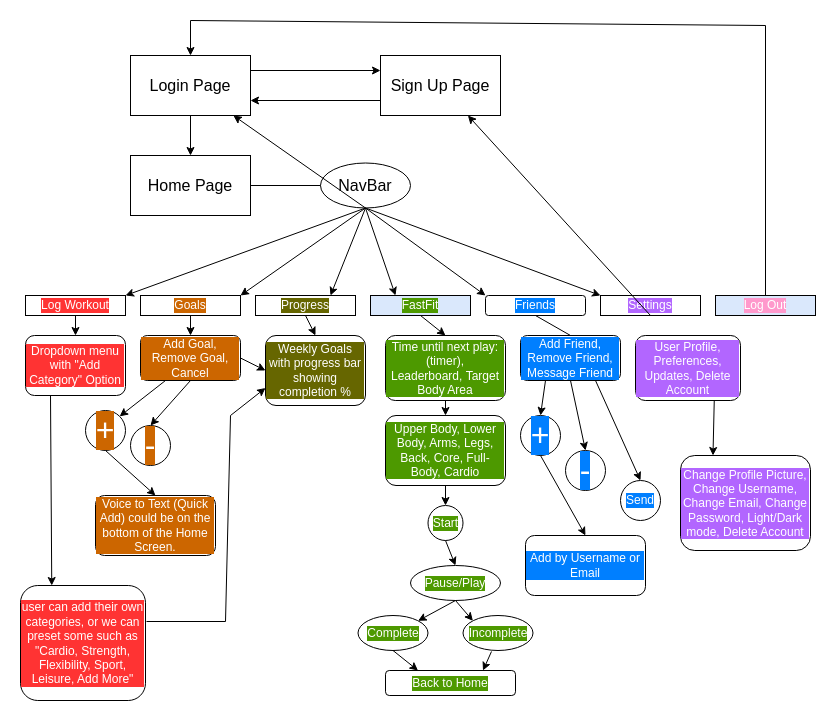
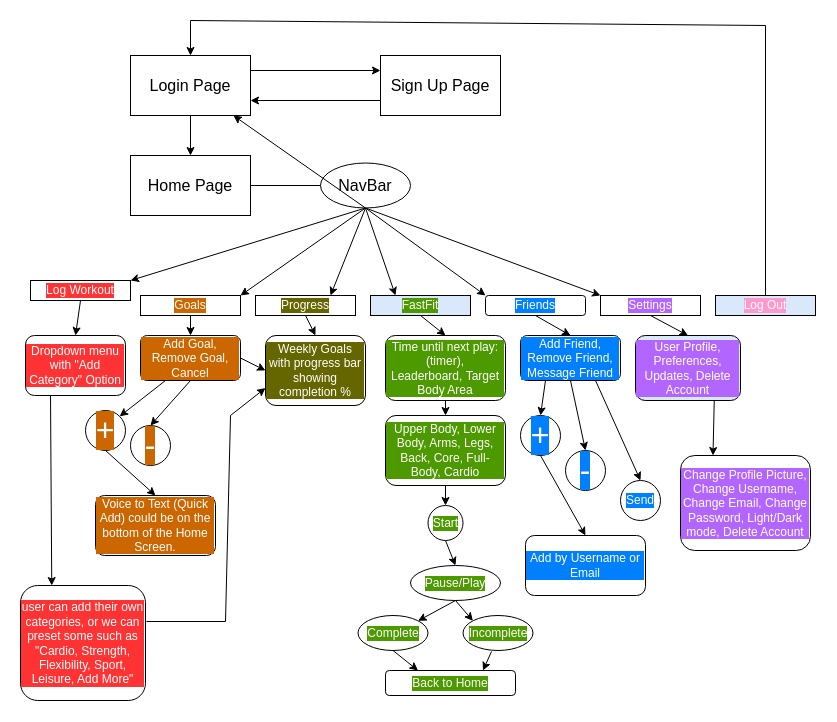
(561, 218) -> (666, 324)
(76, 306) -> (81, 291)
(566, 333) -> (563, 331)
(688, 368) -> (688, 368)
